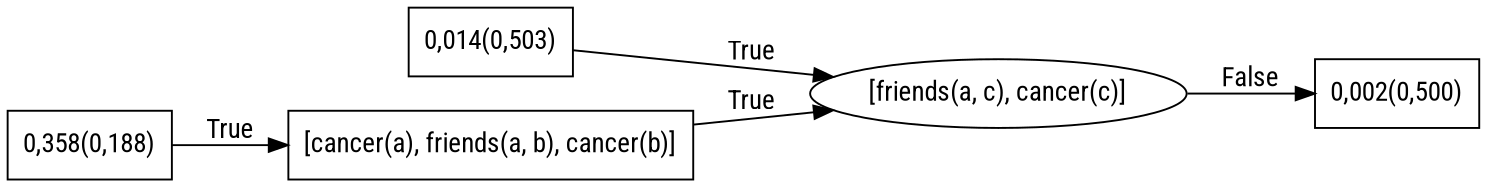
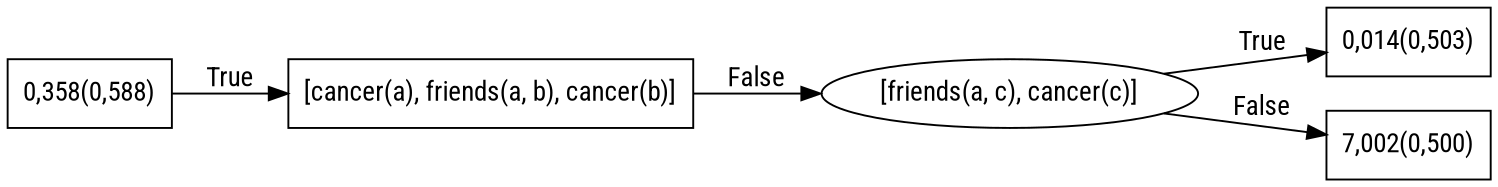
(693, 63) -> (1236, 64)
(1397, 94) -> (1409, 145)
(751, 102) -> (757, 79)
(90, 145) -> (90, 94)
